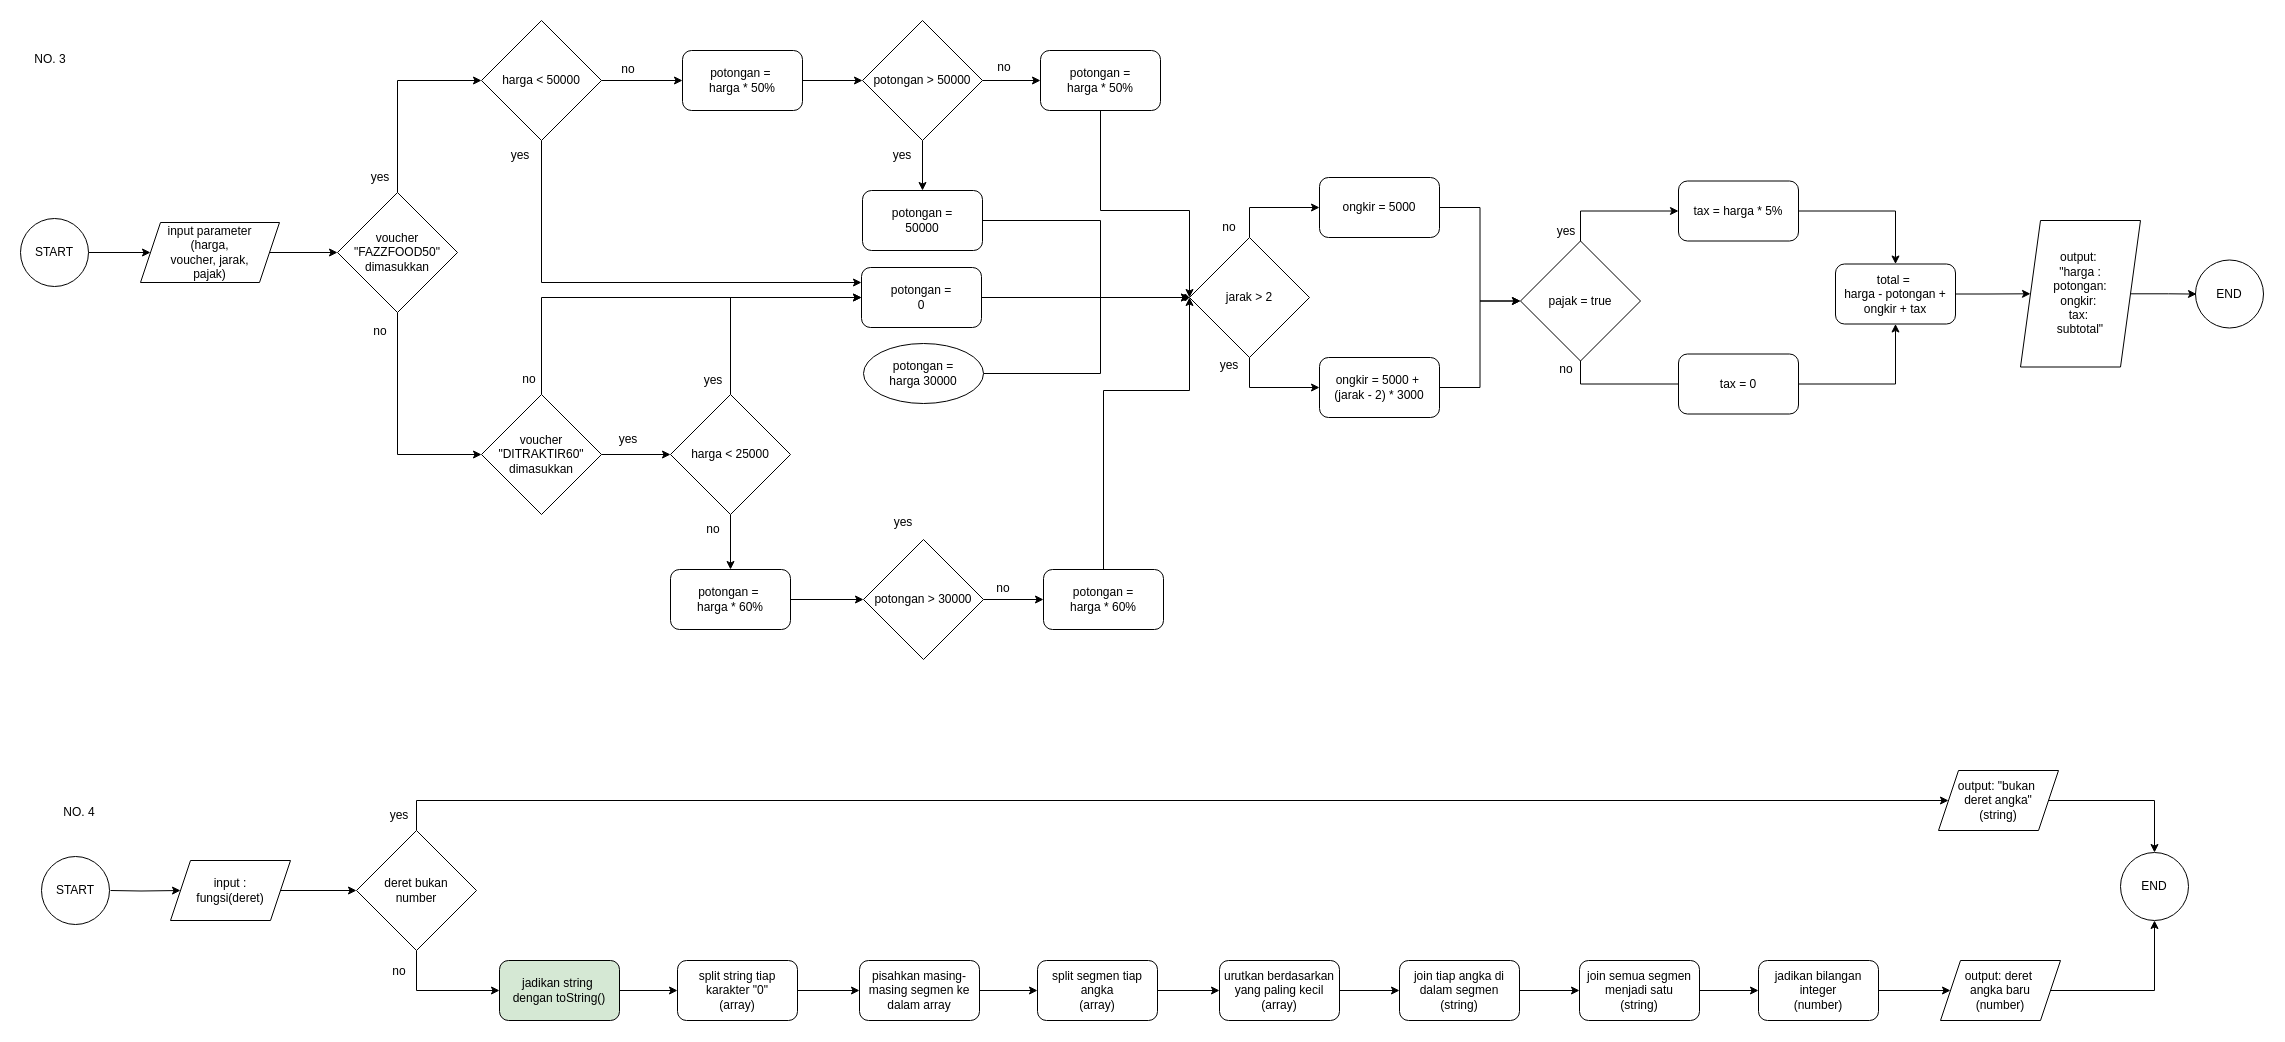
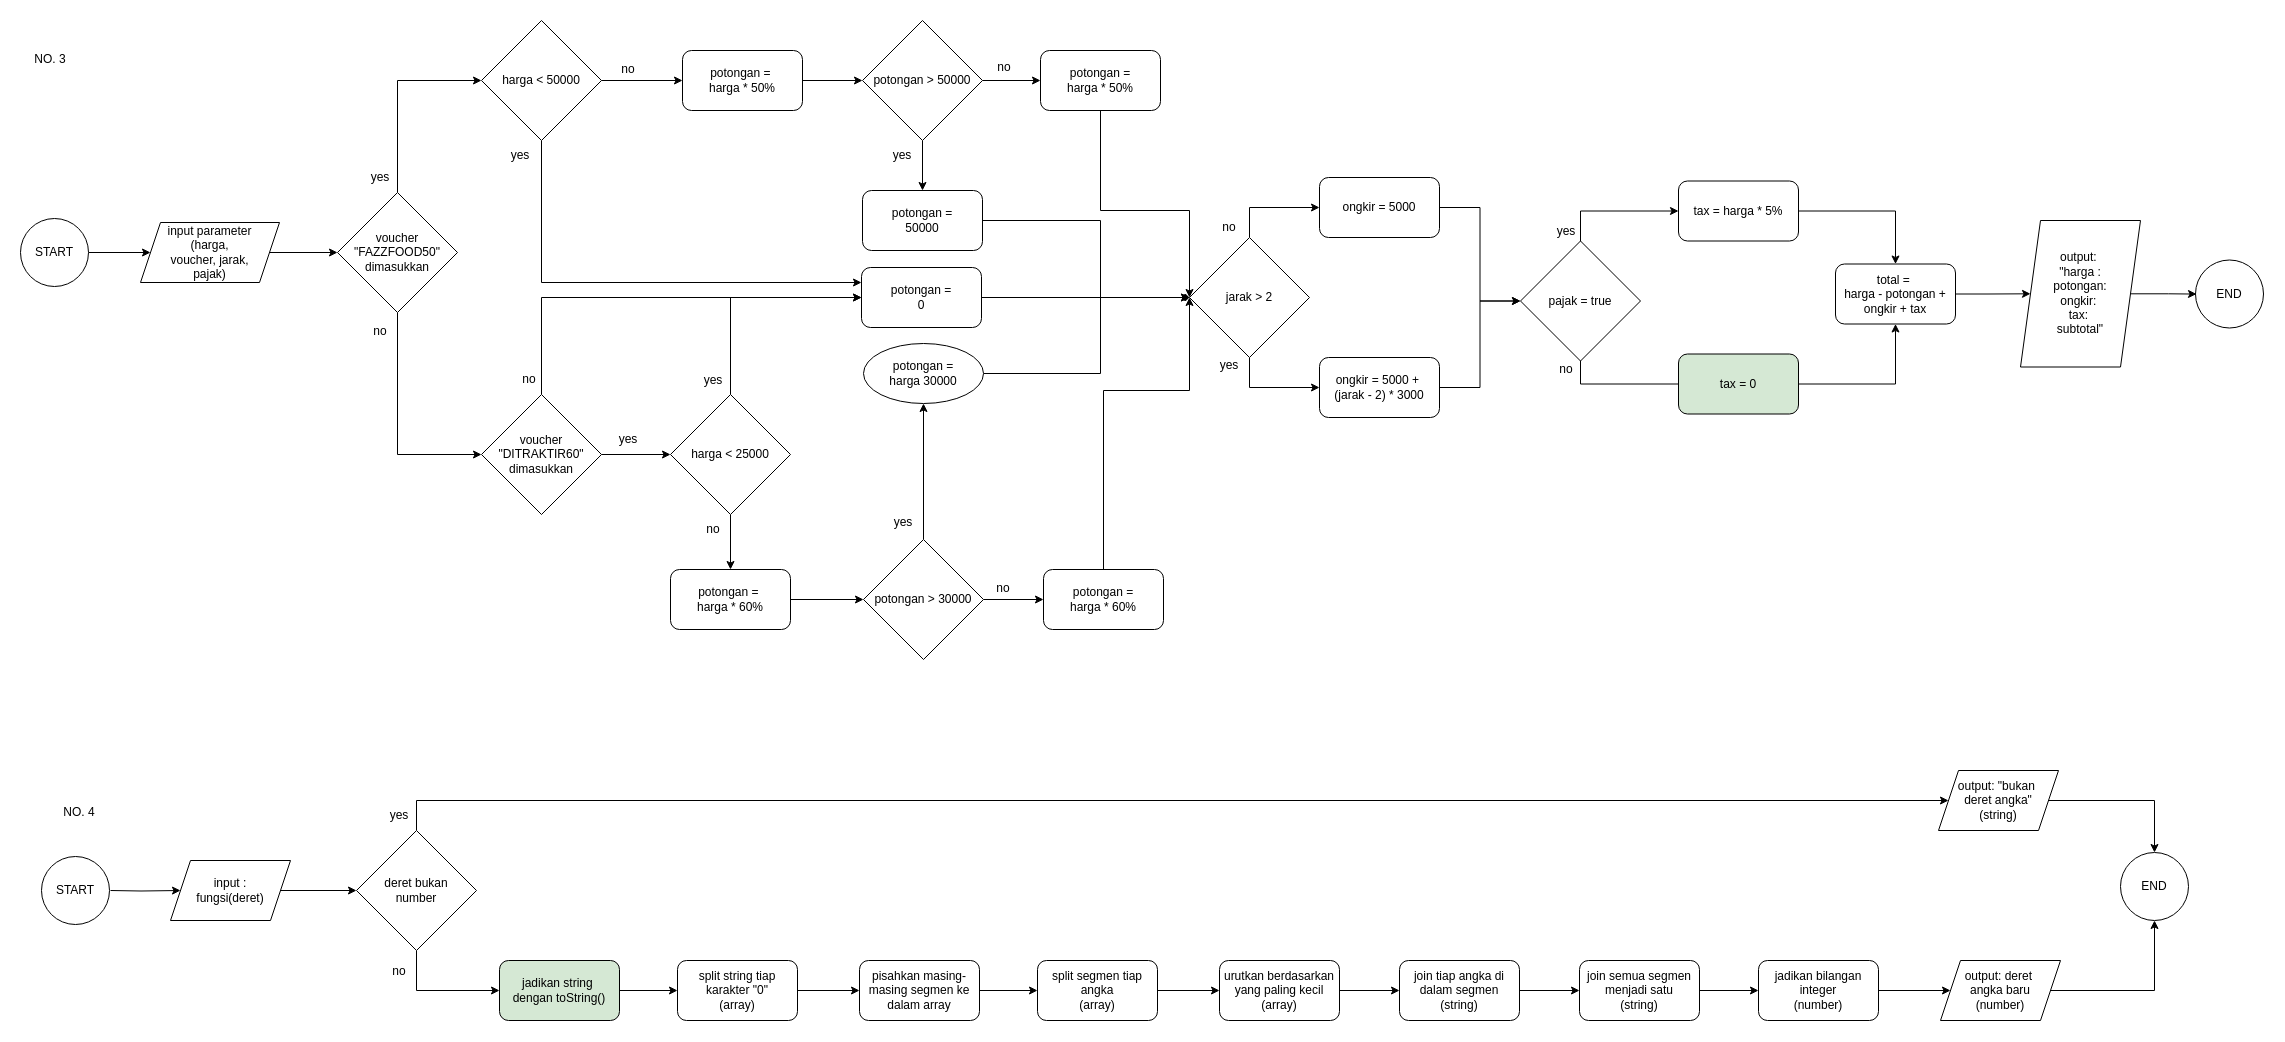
(1739, 384) -> (1739, 384)
none -> (924, 475)
